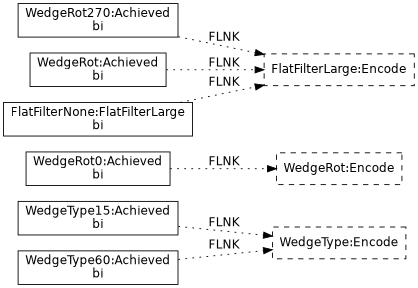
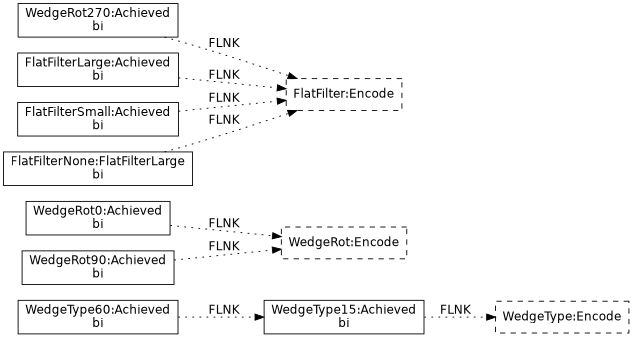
(98, 70) -> (98, 119)
none -> (98, 70)
(339, 70) -> (344, 95)
(221, 255) -> (216, 317)
none -> (98, 268)
